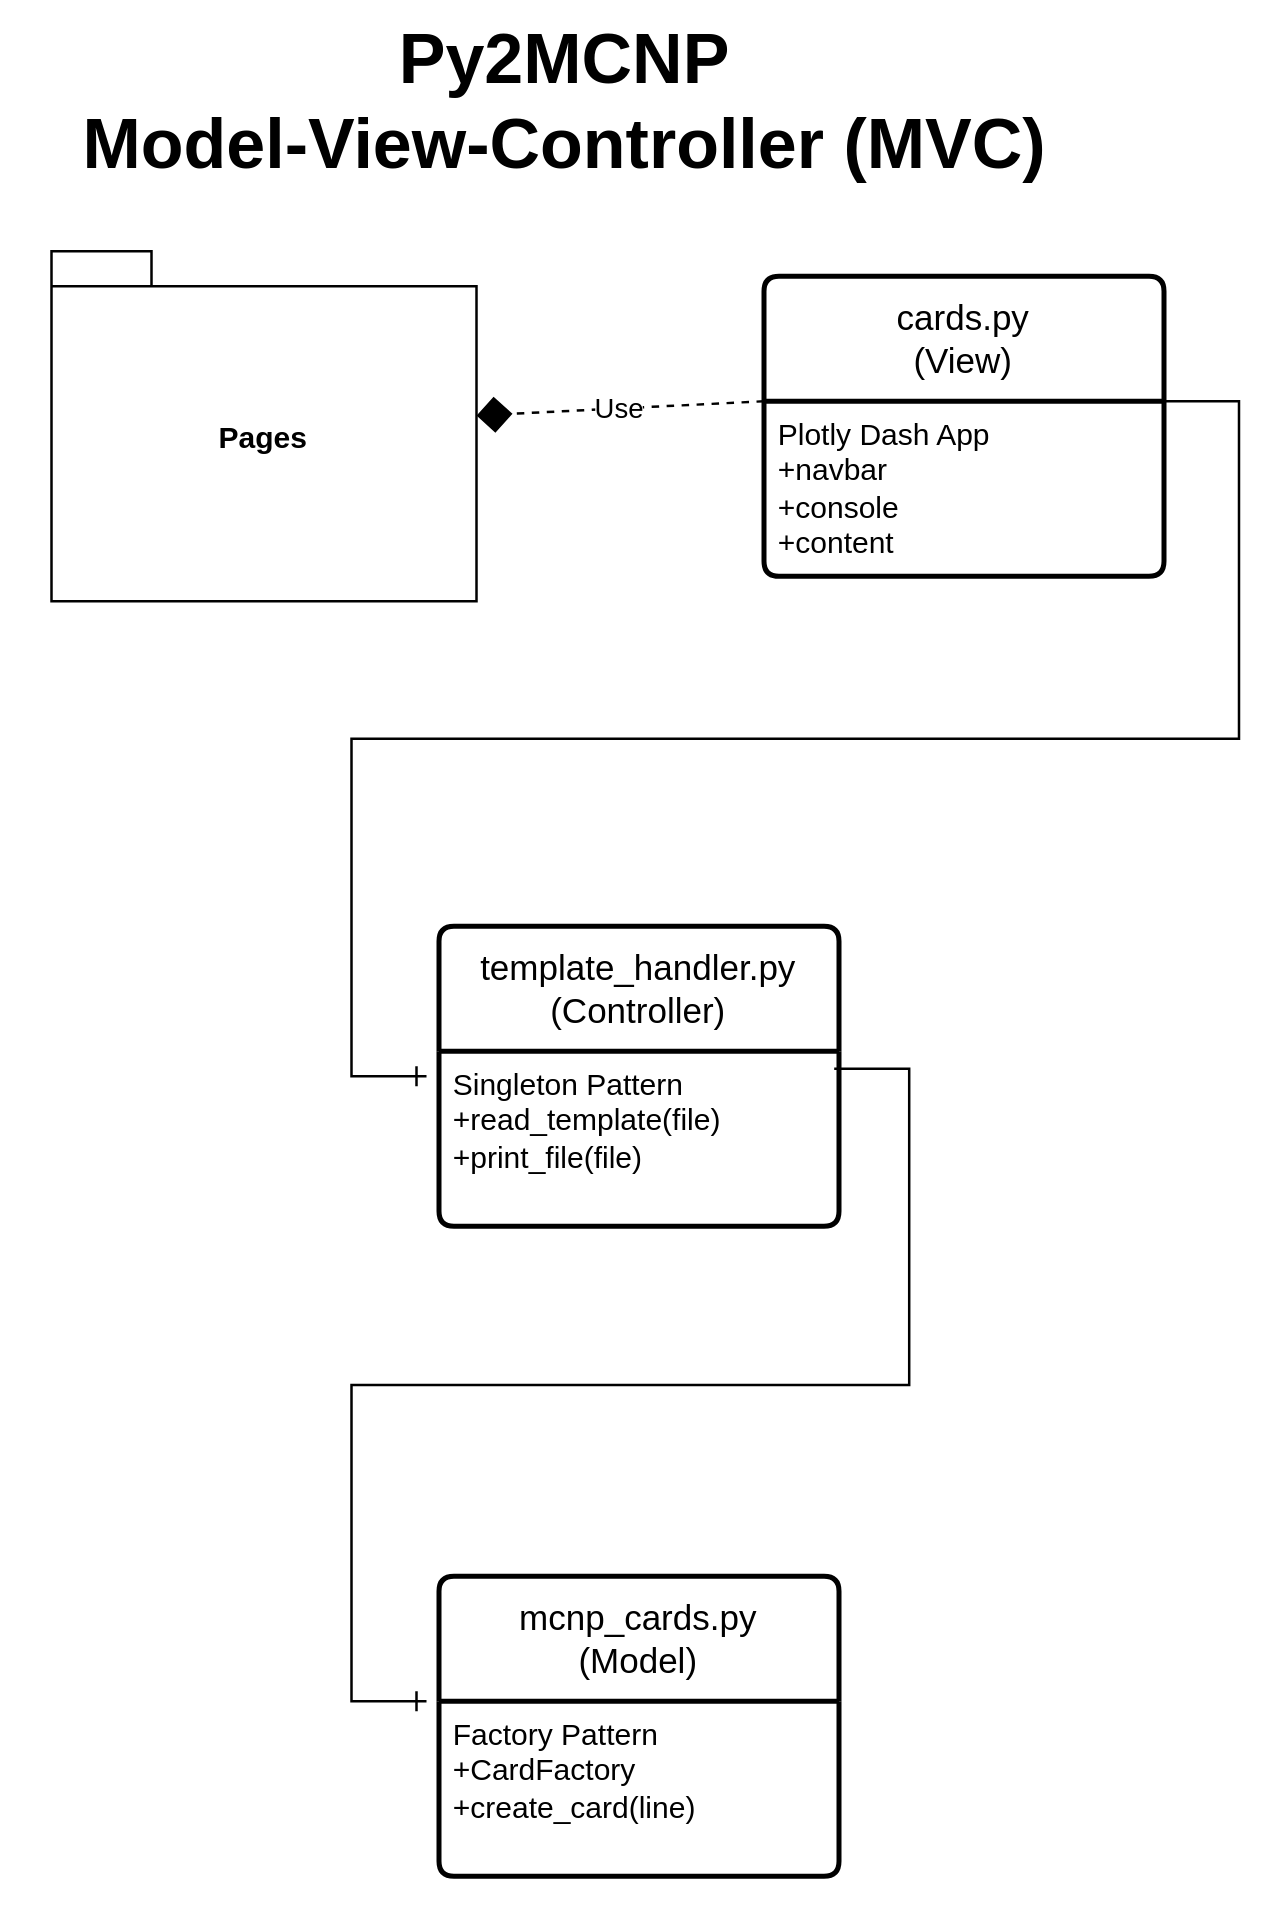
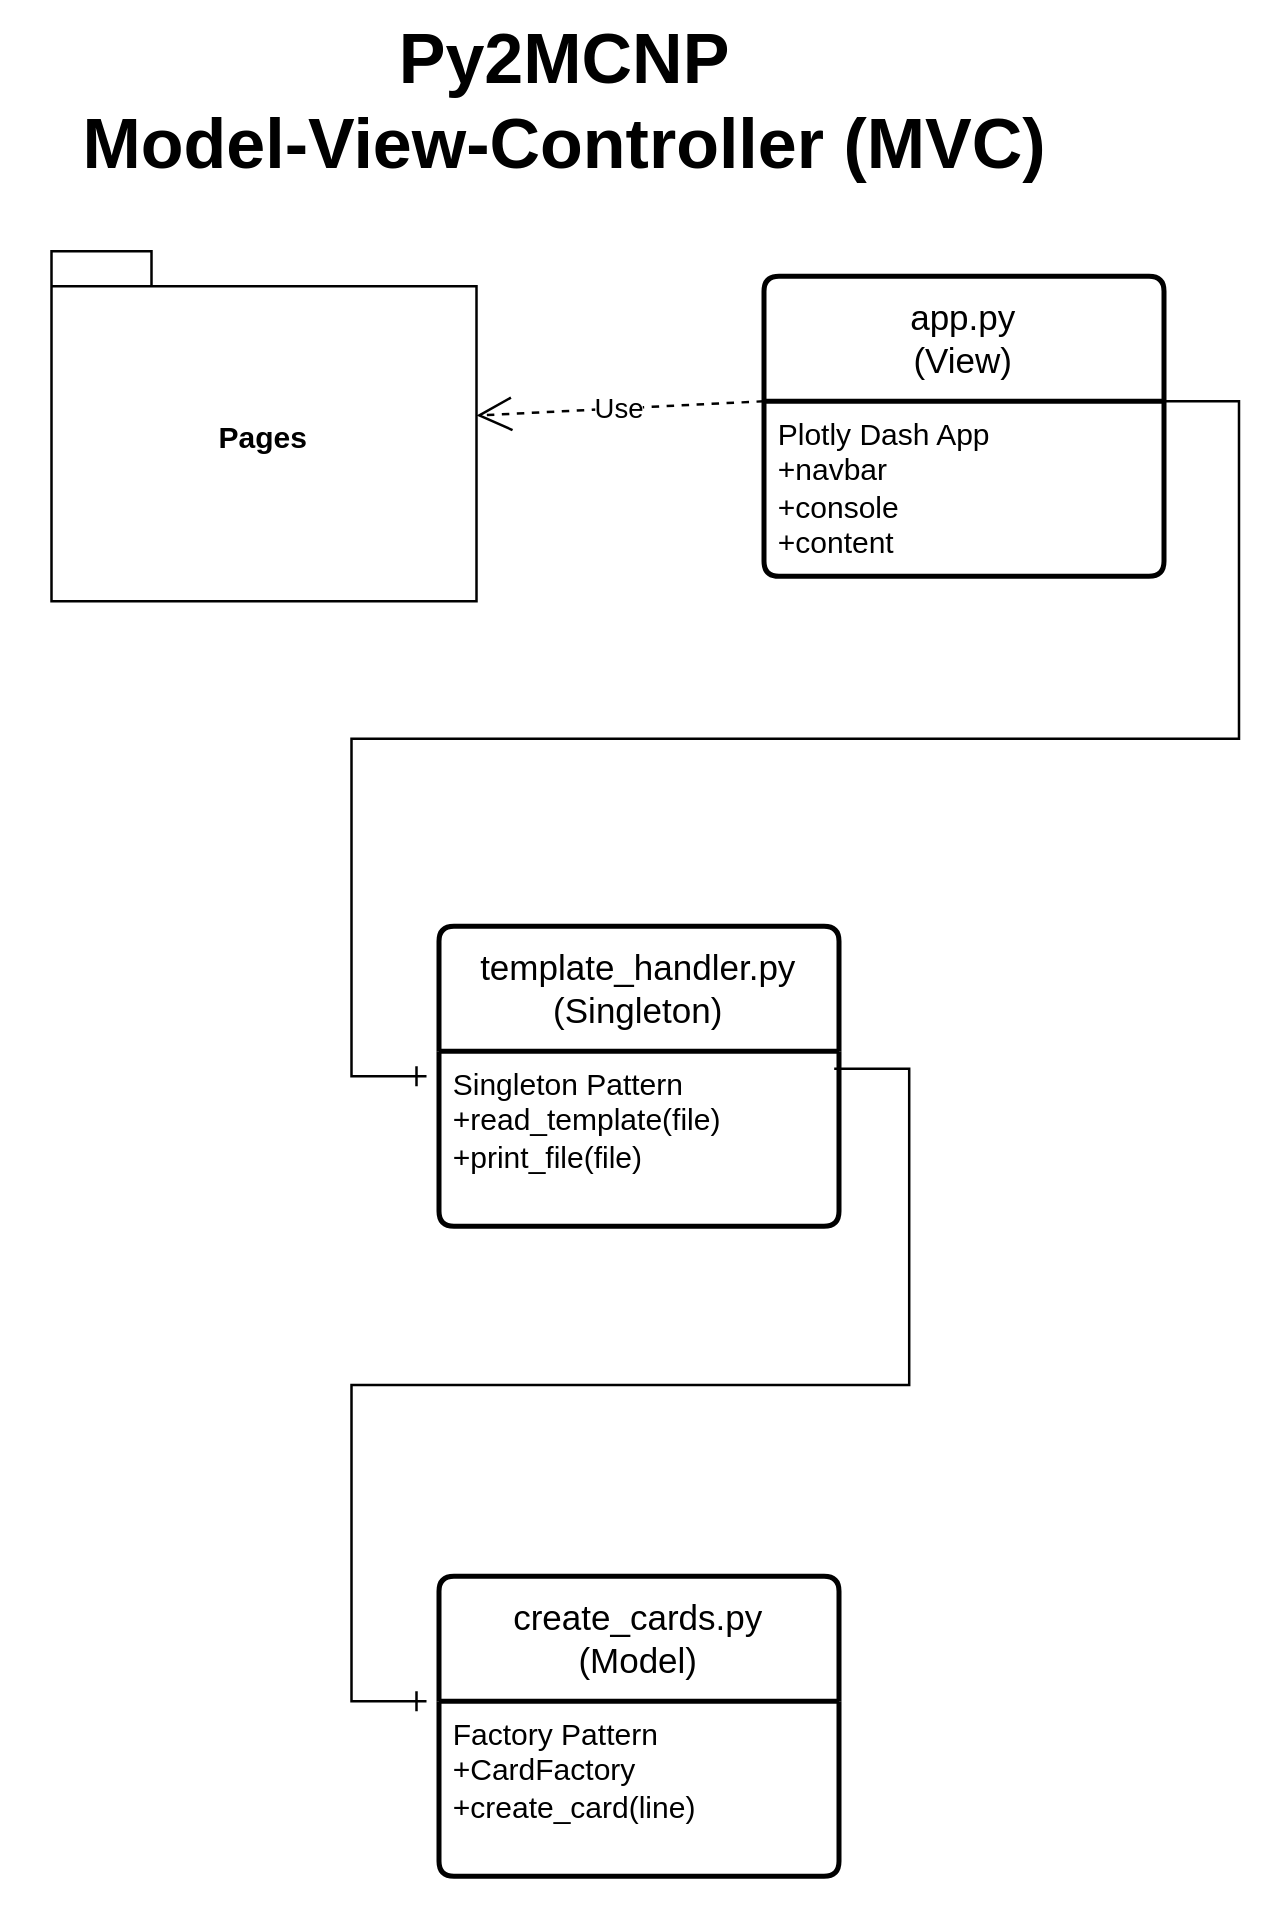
(964, 339) -> (964, 339)
(512, 414) -> (498, 415)
(639, 989) -> (639, 989)
(639, 1639) -> (639, 1639)
